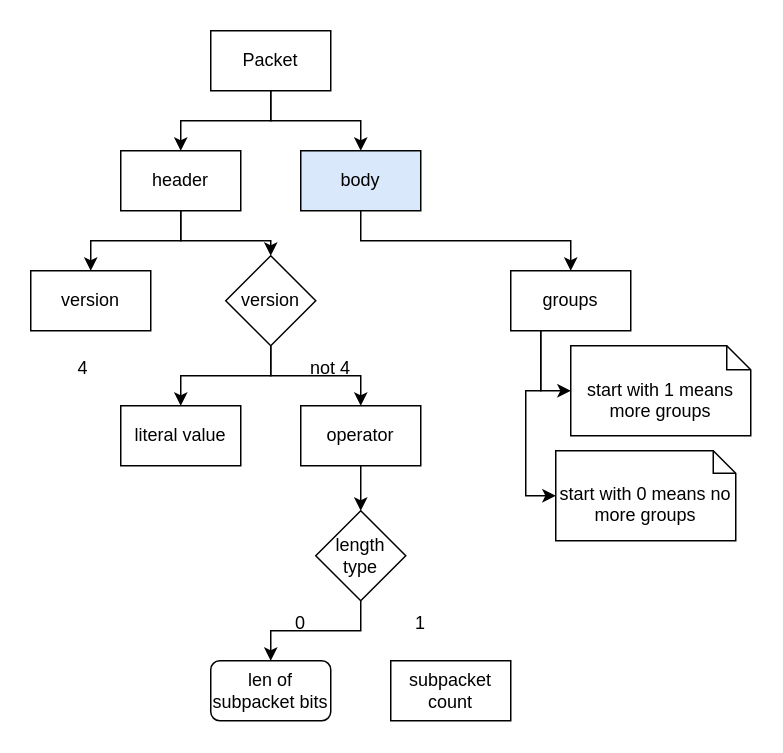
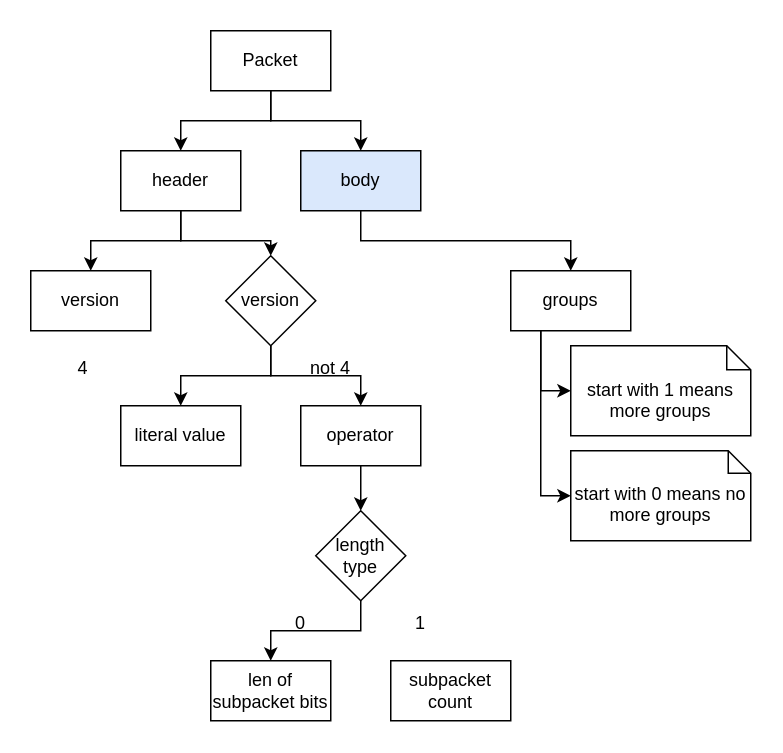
(646, 496) -> (661, 496)
(271, 691) -> (271, 691)
